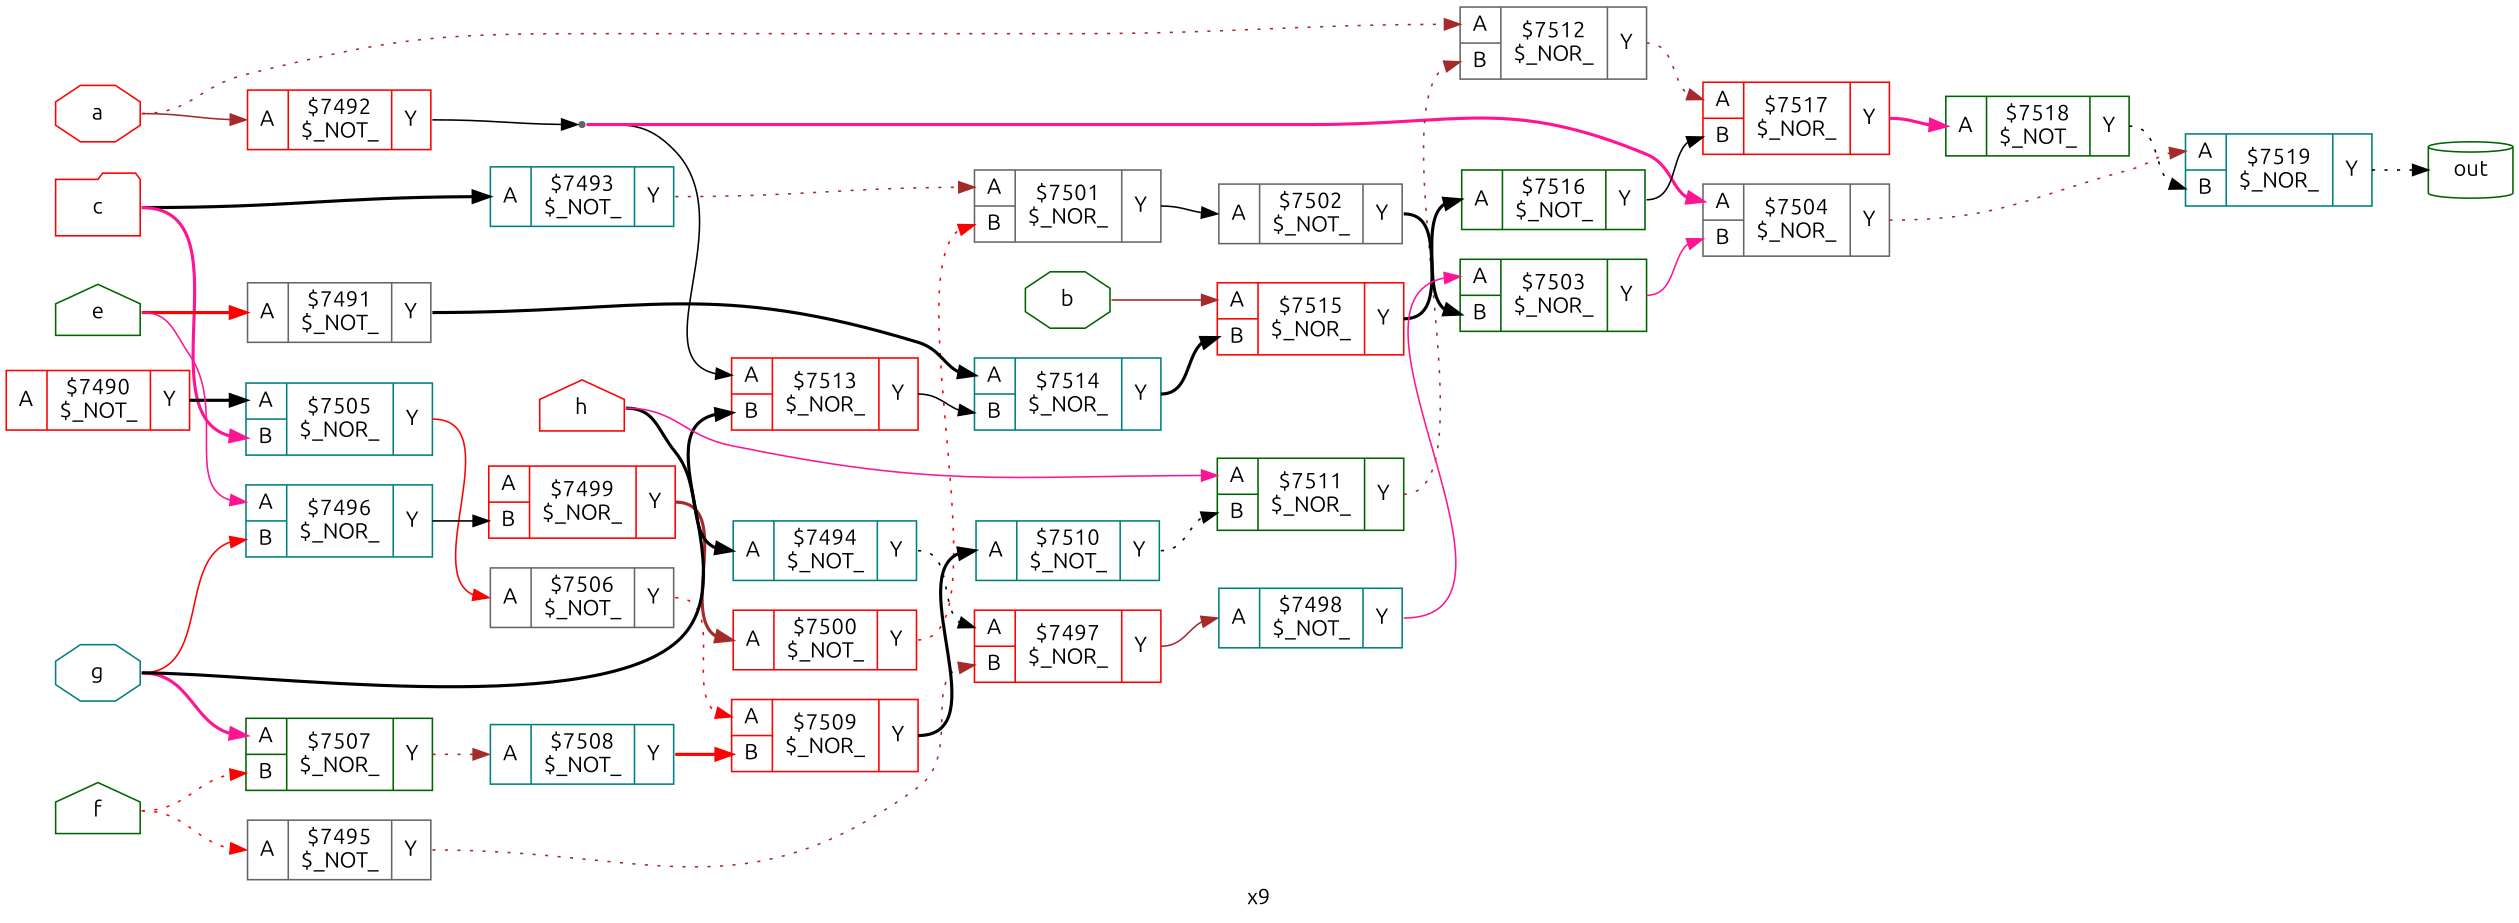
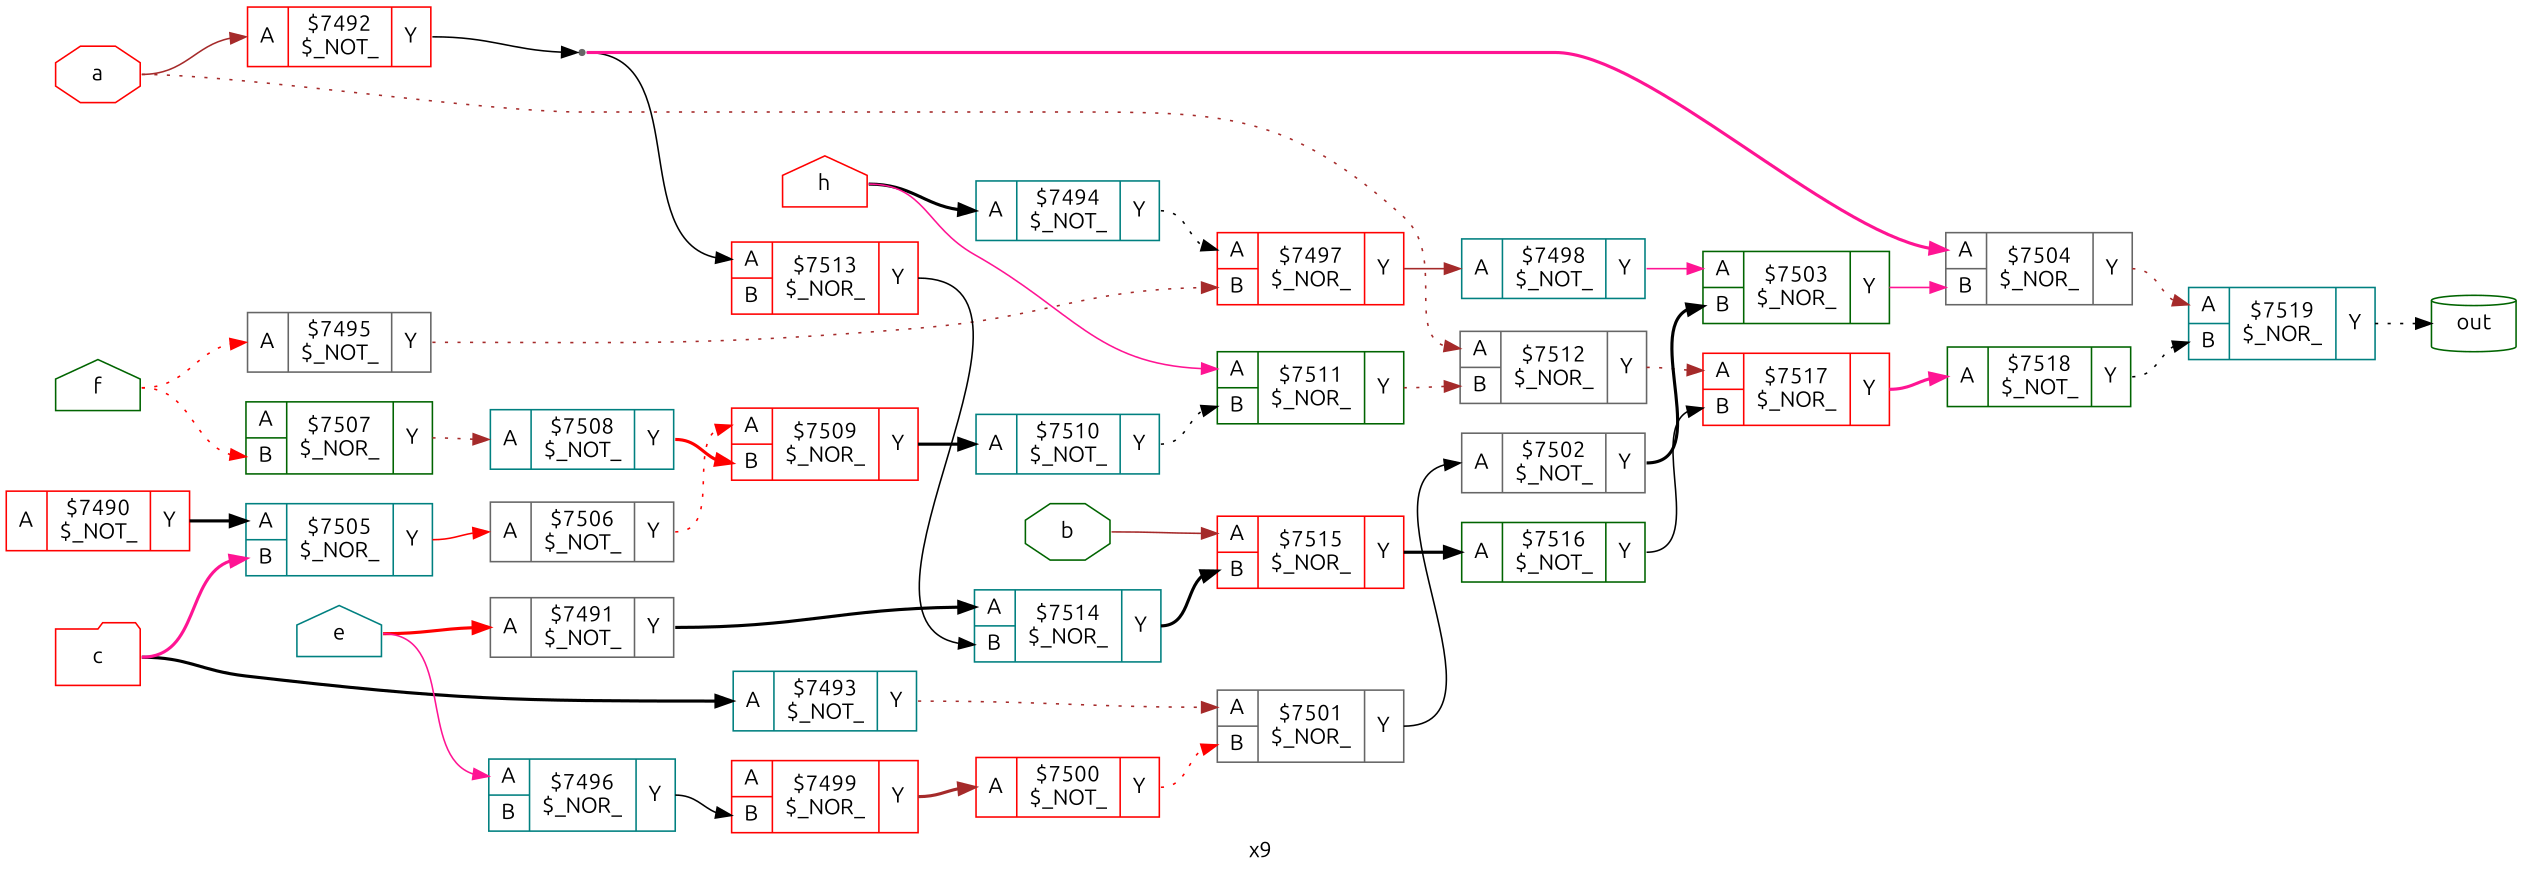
(98, 313) -> (339, 634)
(98, 673) -> none
